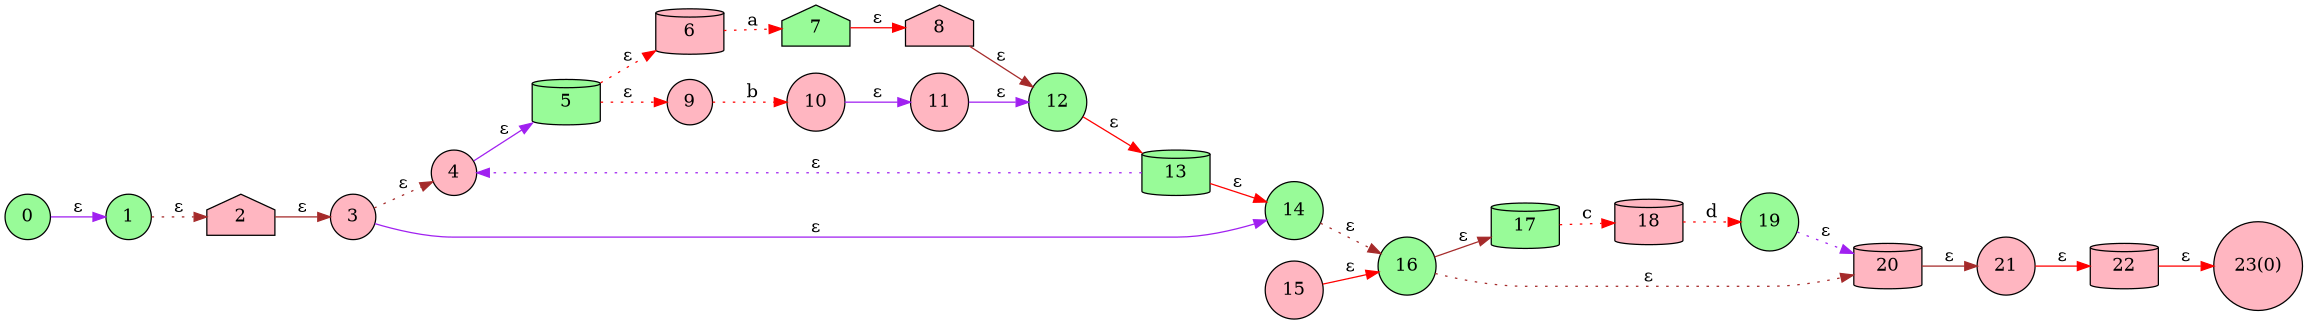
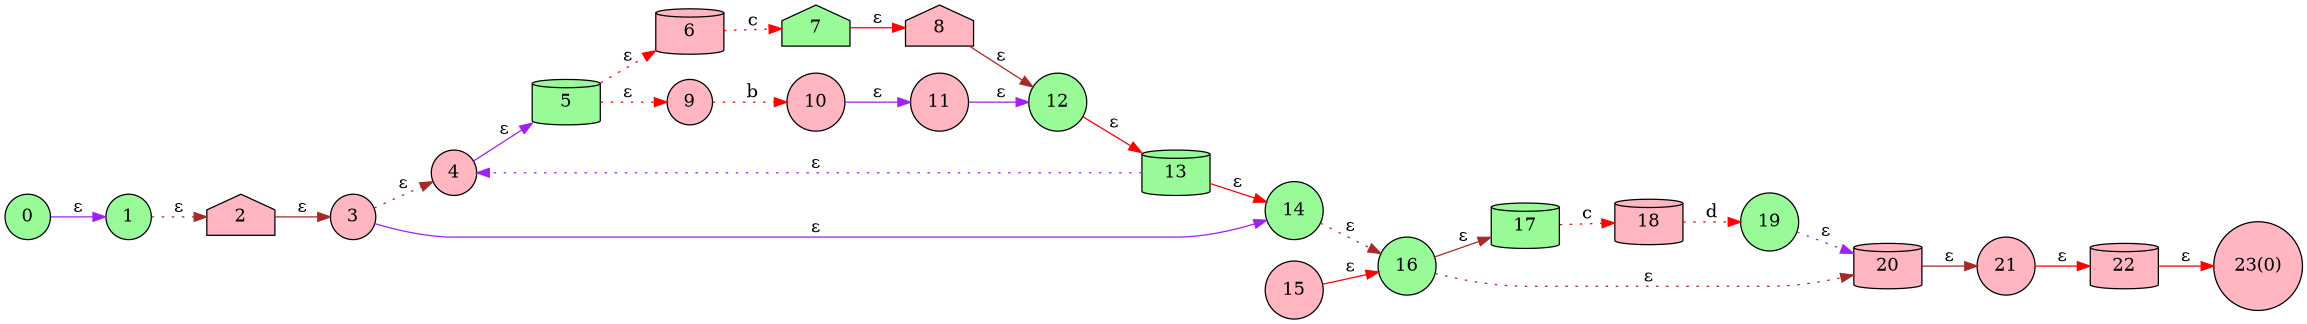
(753, 21) -> (753, 21)
